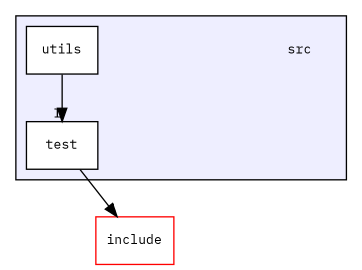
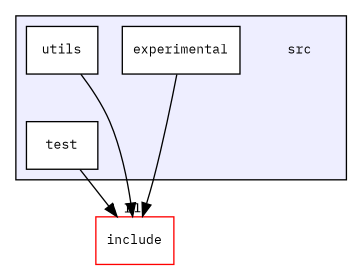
none -> (181, 50)
(62, 91) -> (115, 135)
